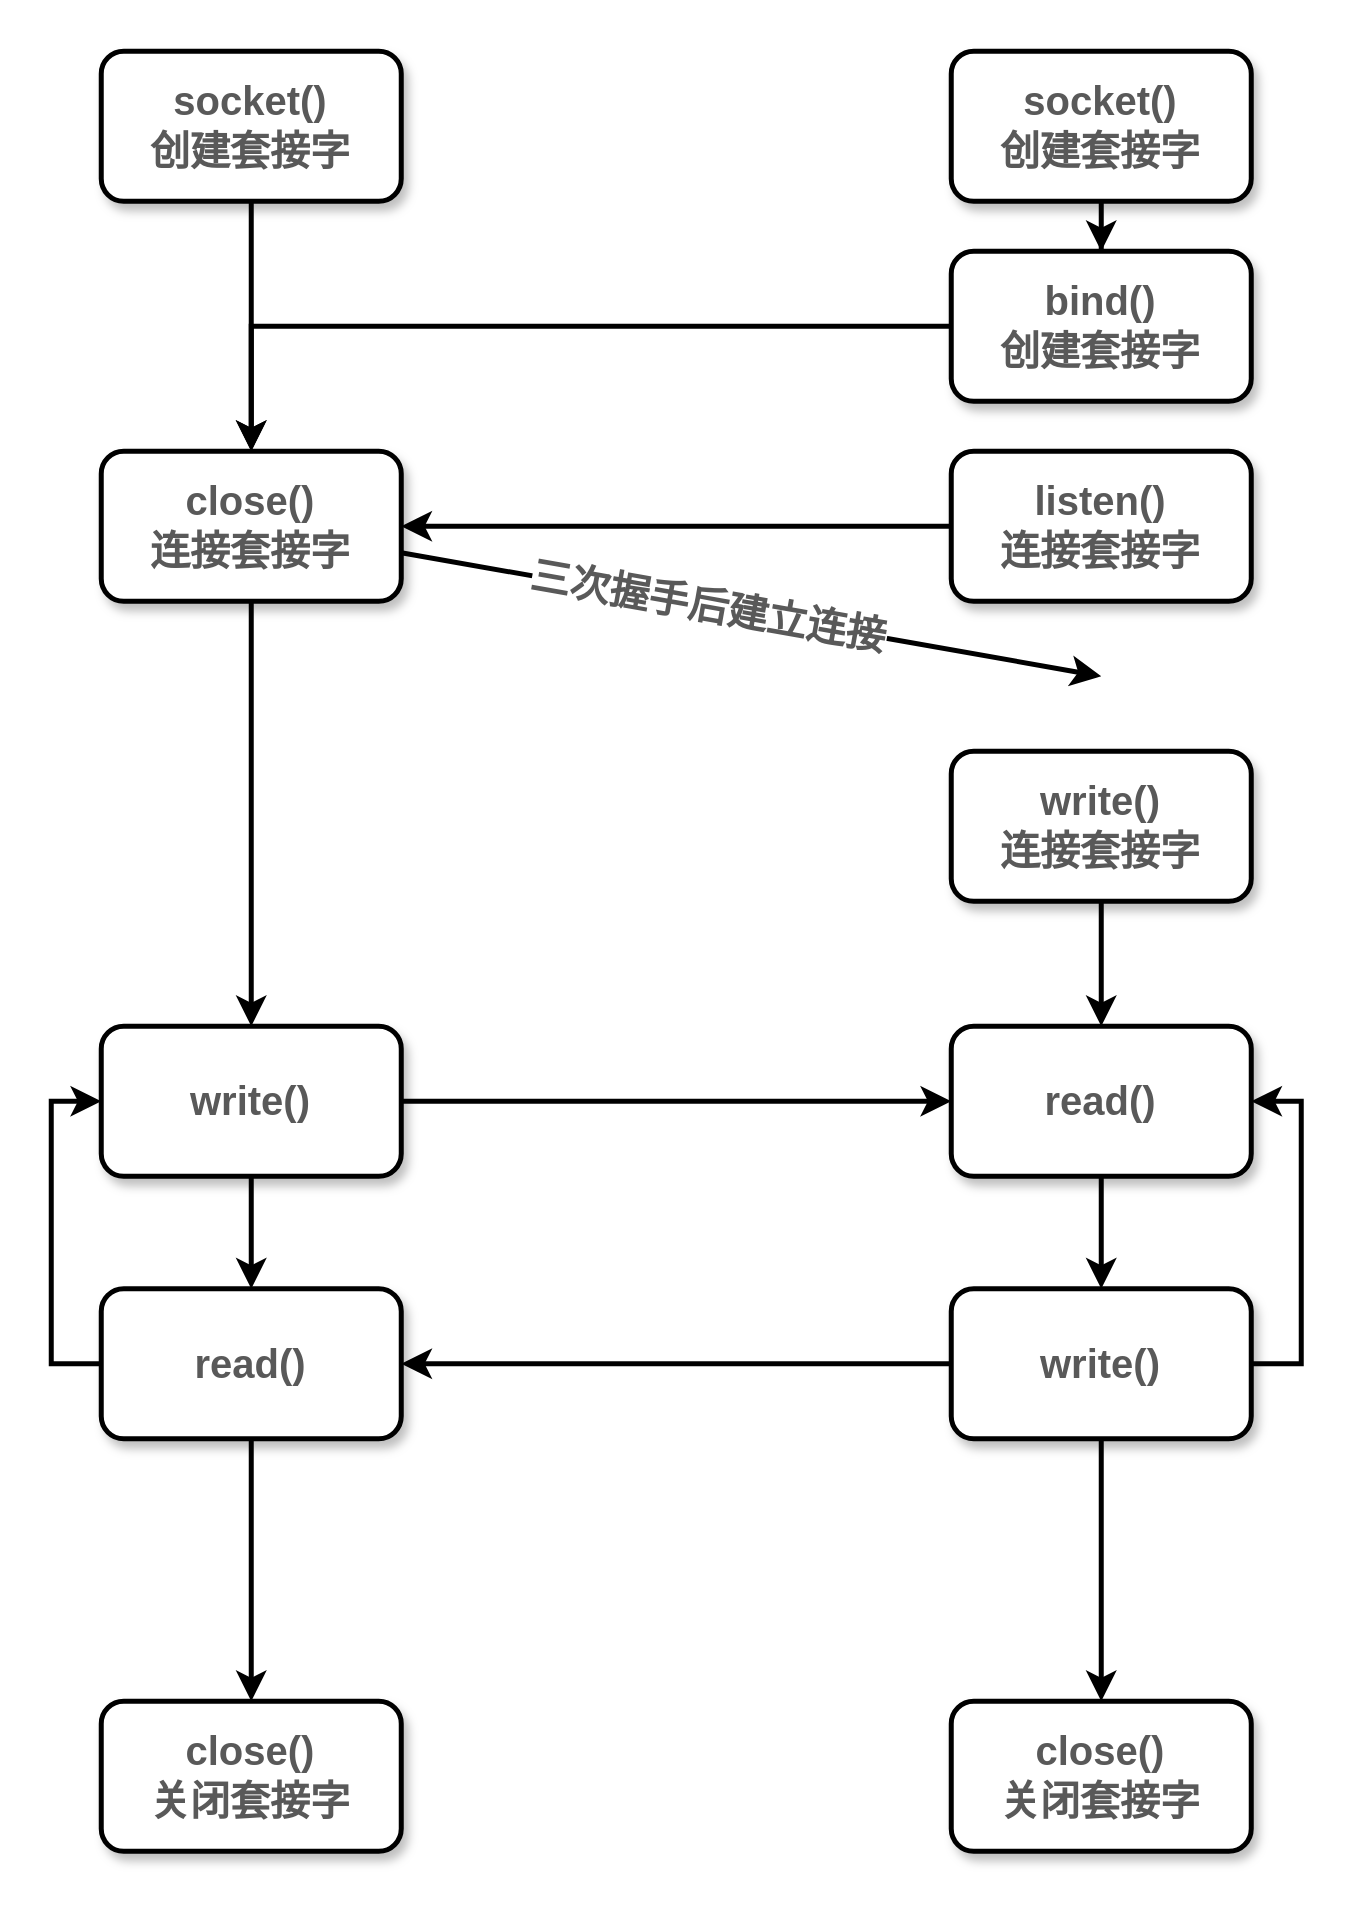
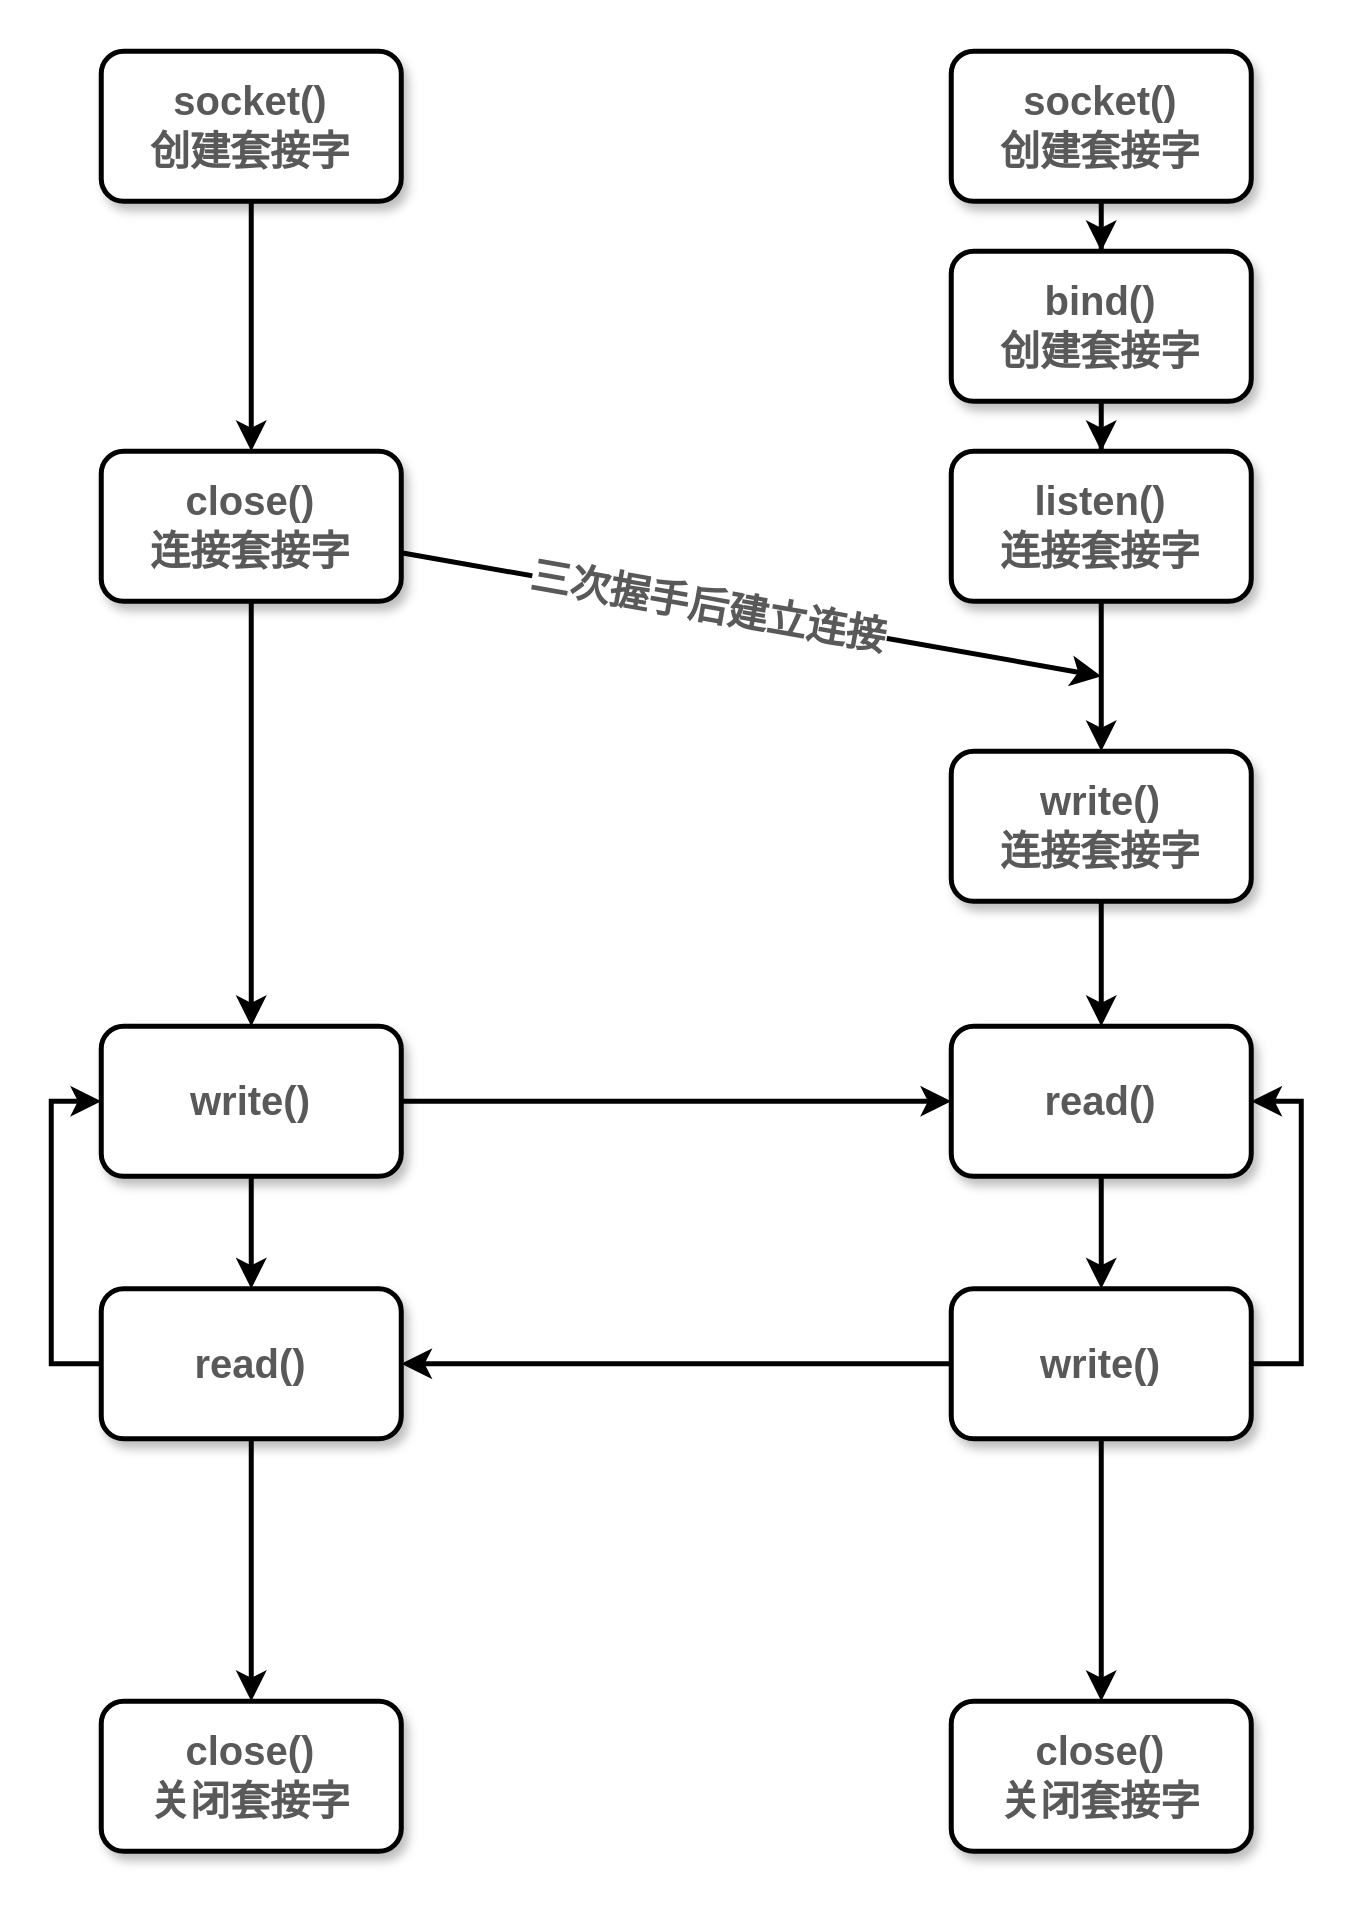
(603, 326) -> (1101, 436)
(686, 526) -> (1101, 666)
